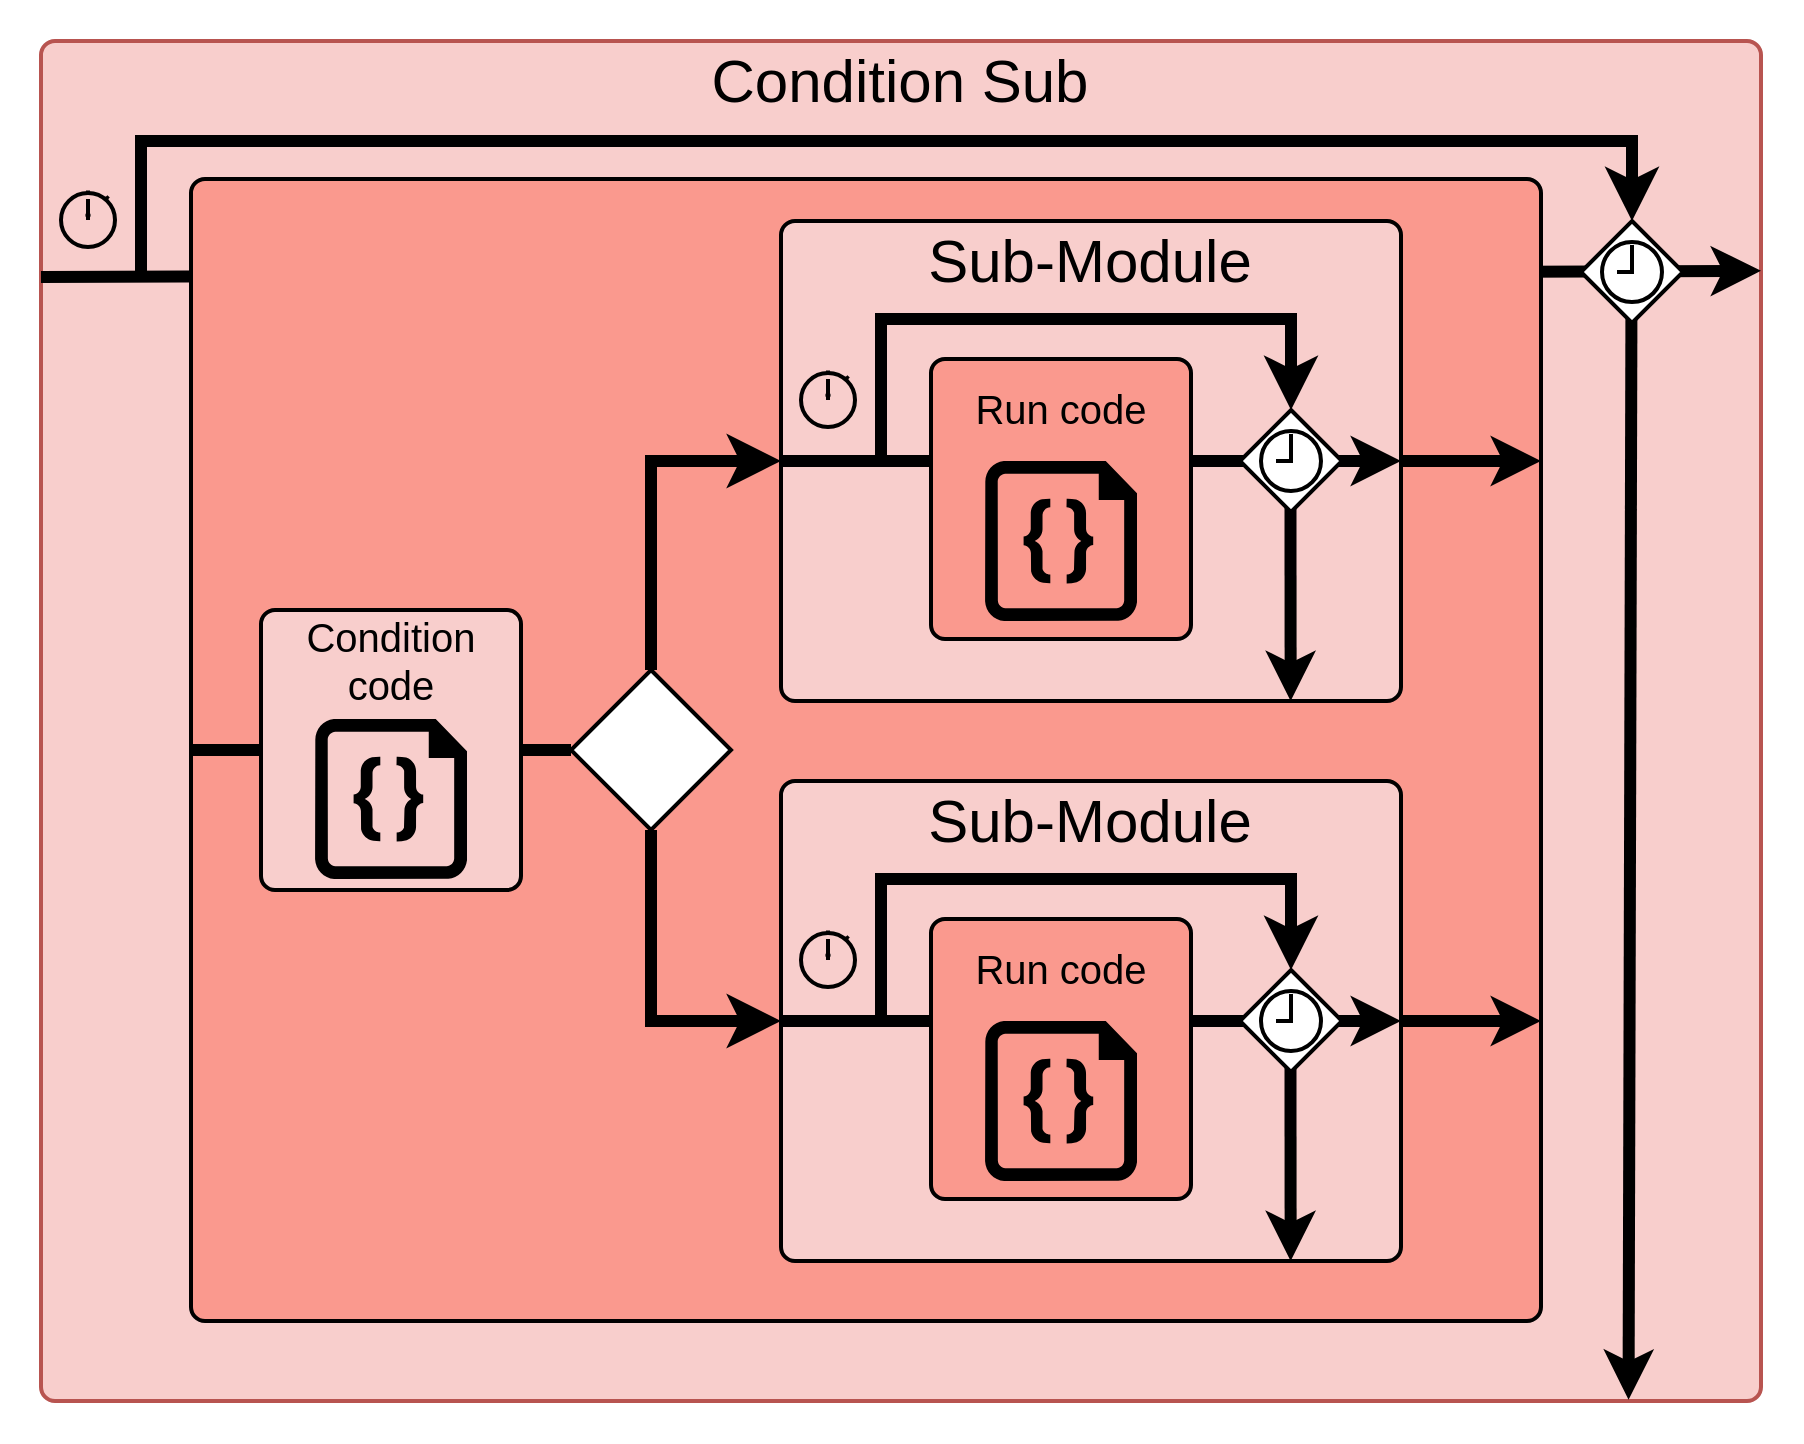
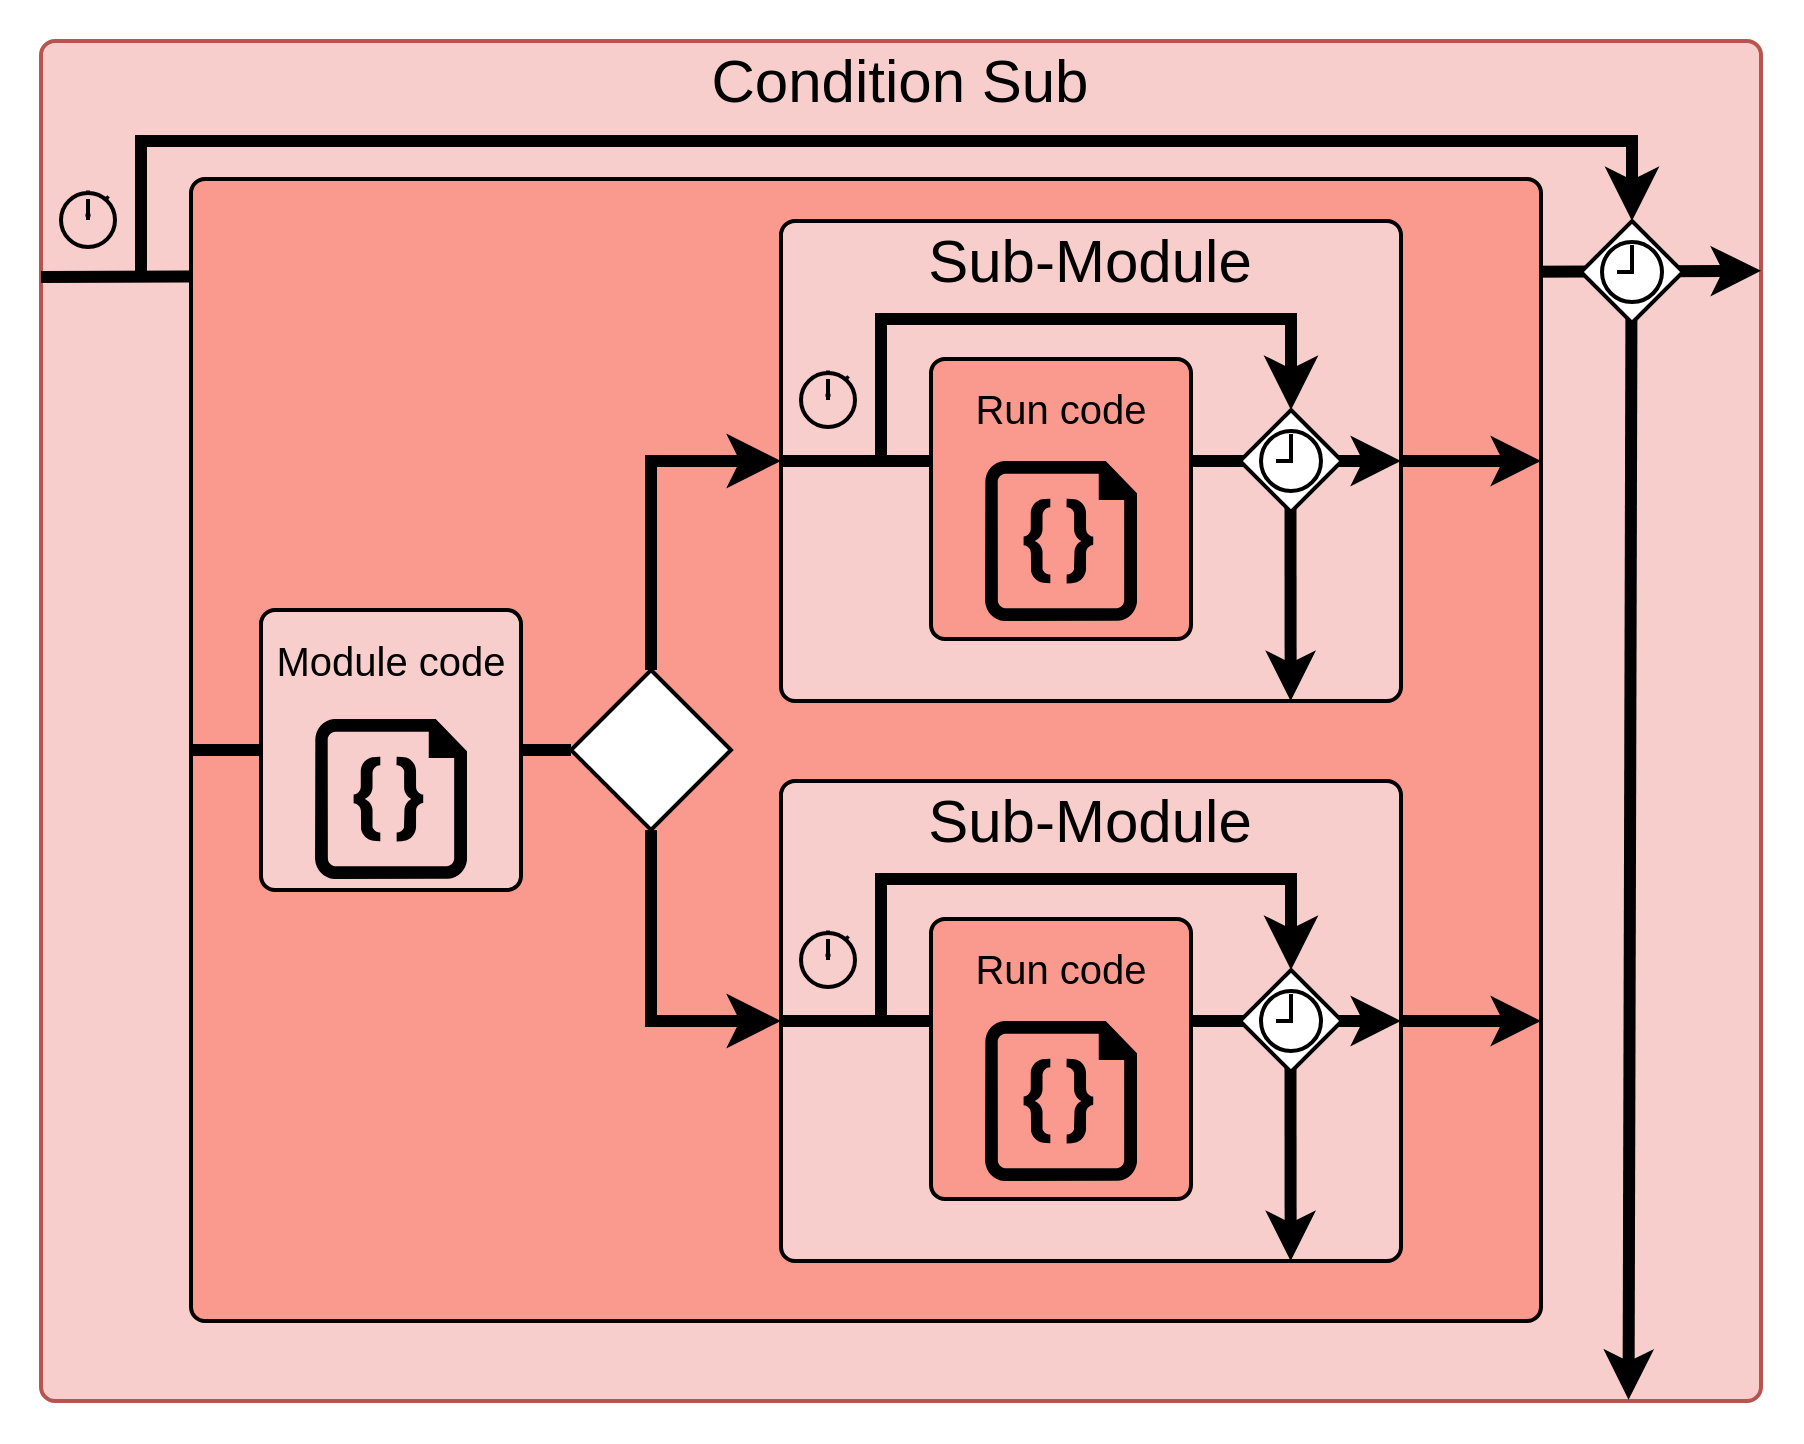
(392, 661) -> (392, 661)
